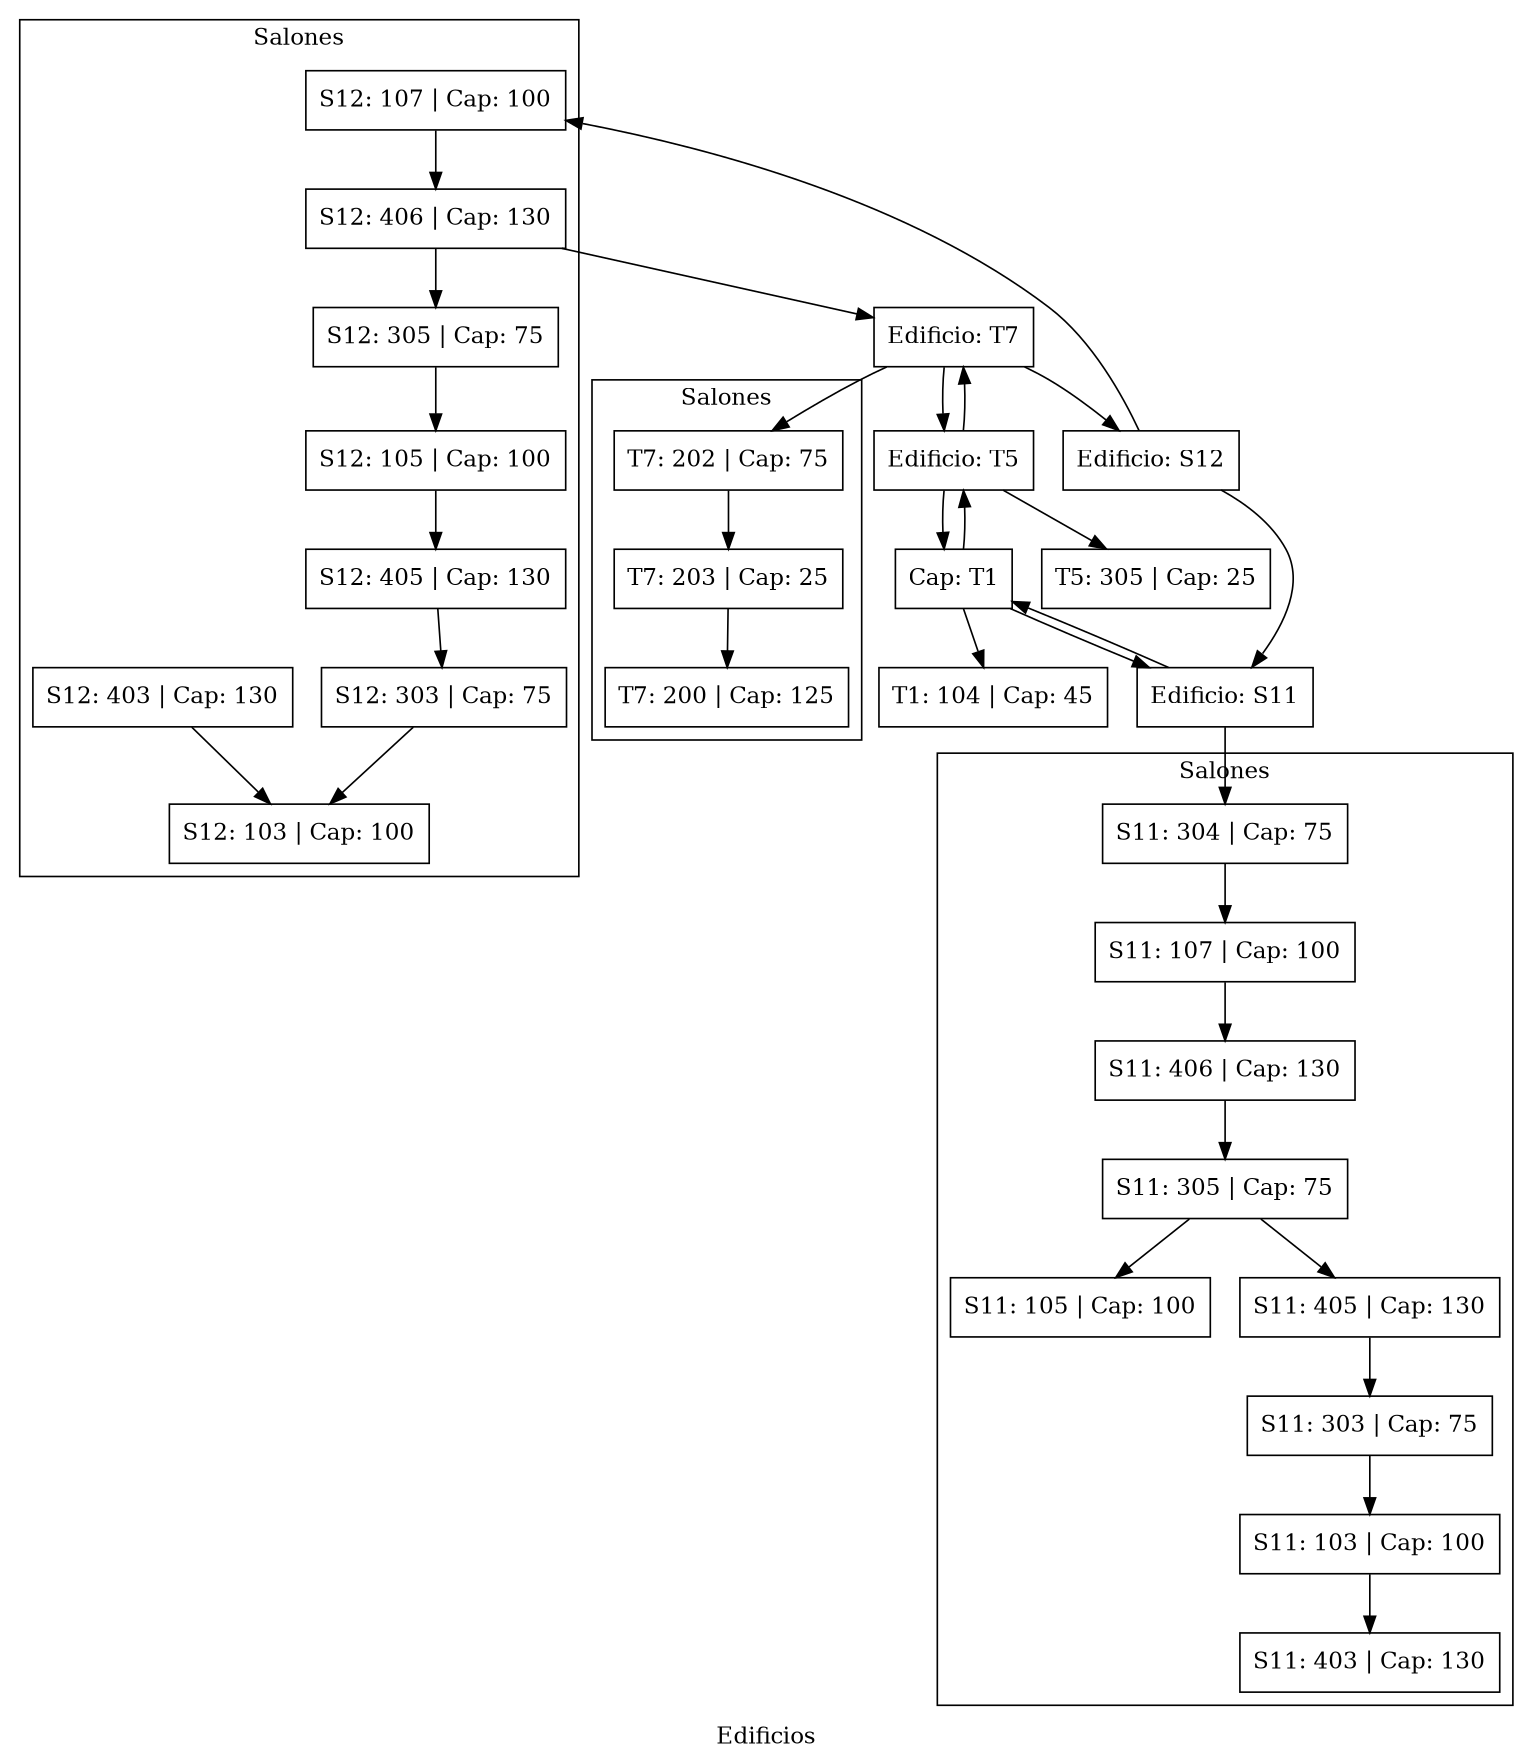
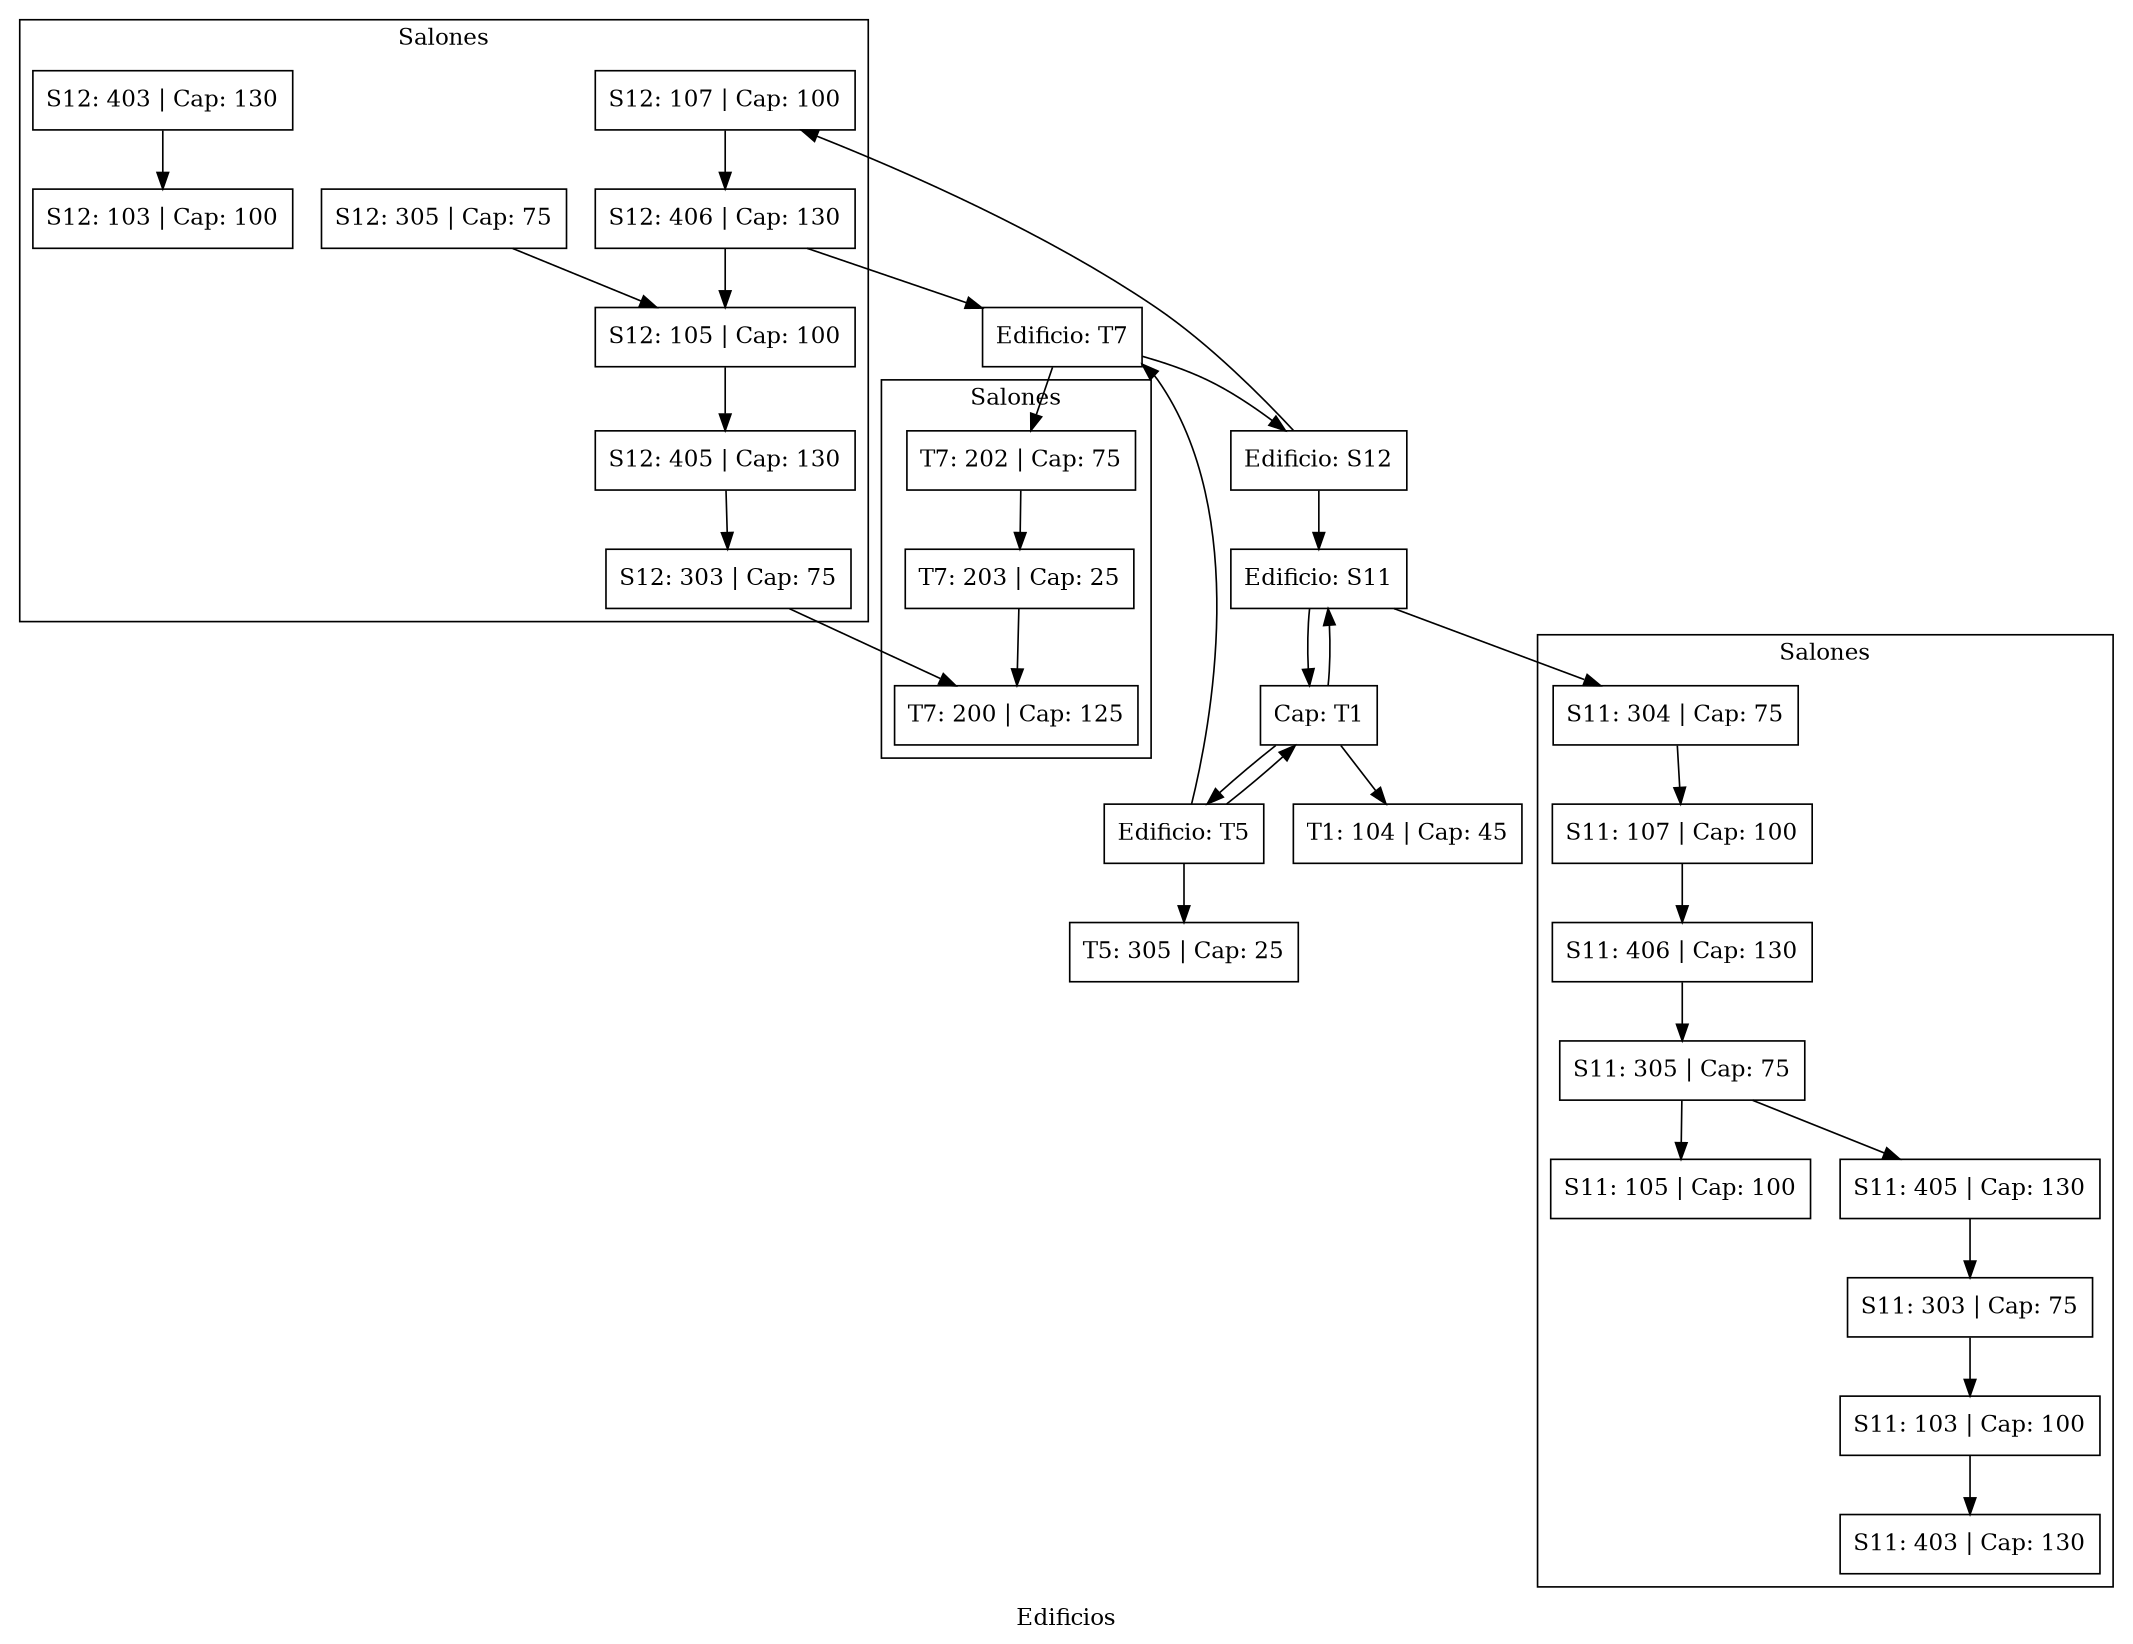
(436, 270) -> (725, 270)
(943, 390) -> none
(378, 760) -> (865, 644)
